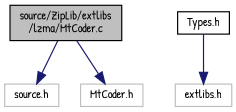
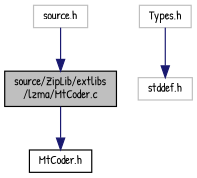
(204, 23) -> (165, 16)
(50, 57) -> (61, 43)
(112, 95) -> (61, 161)
(204, 95) -> (165, 89)
